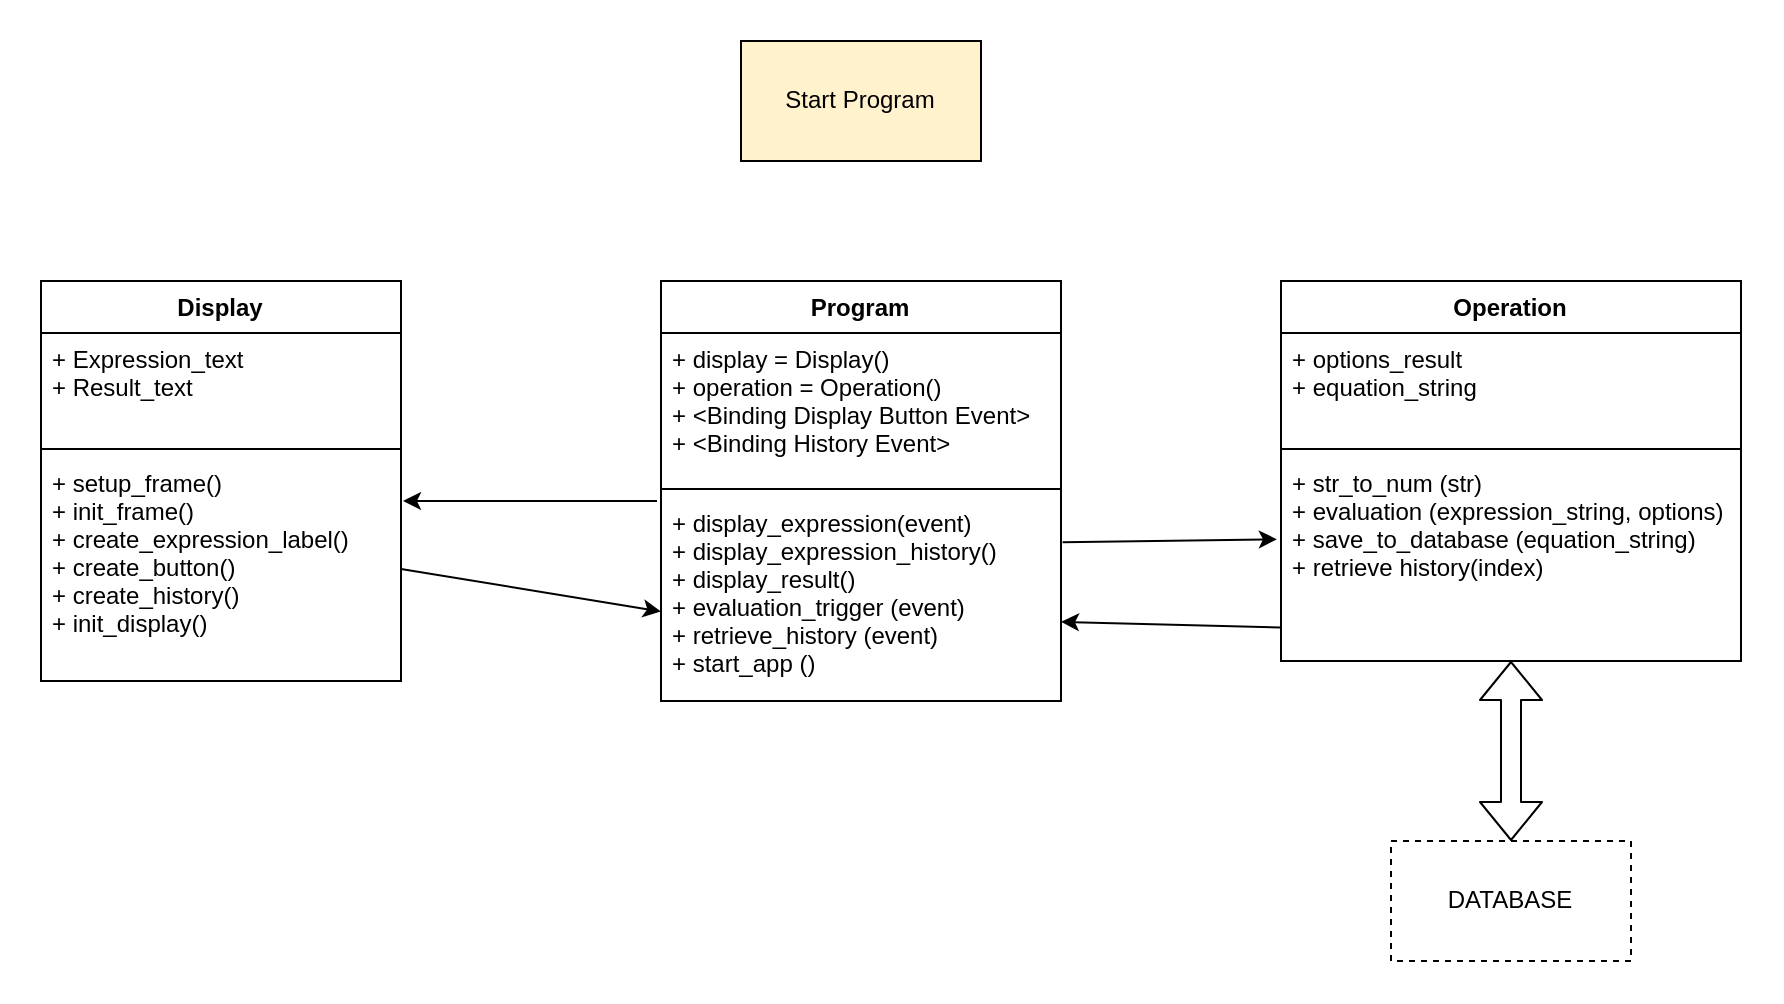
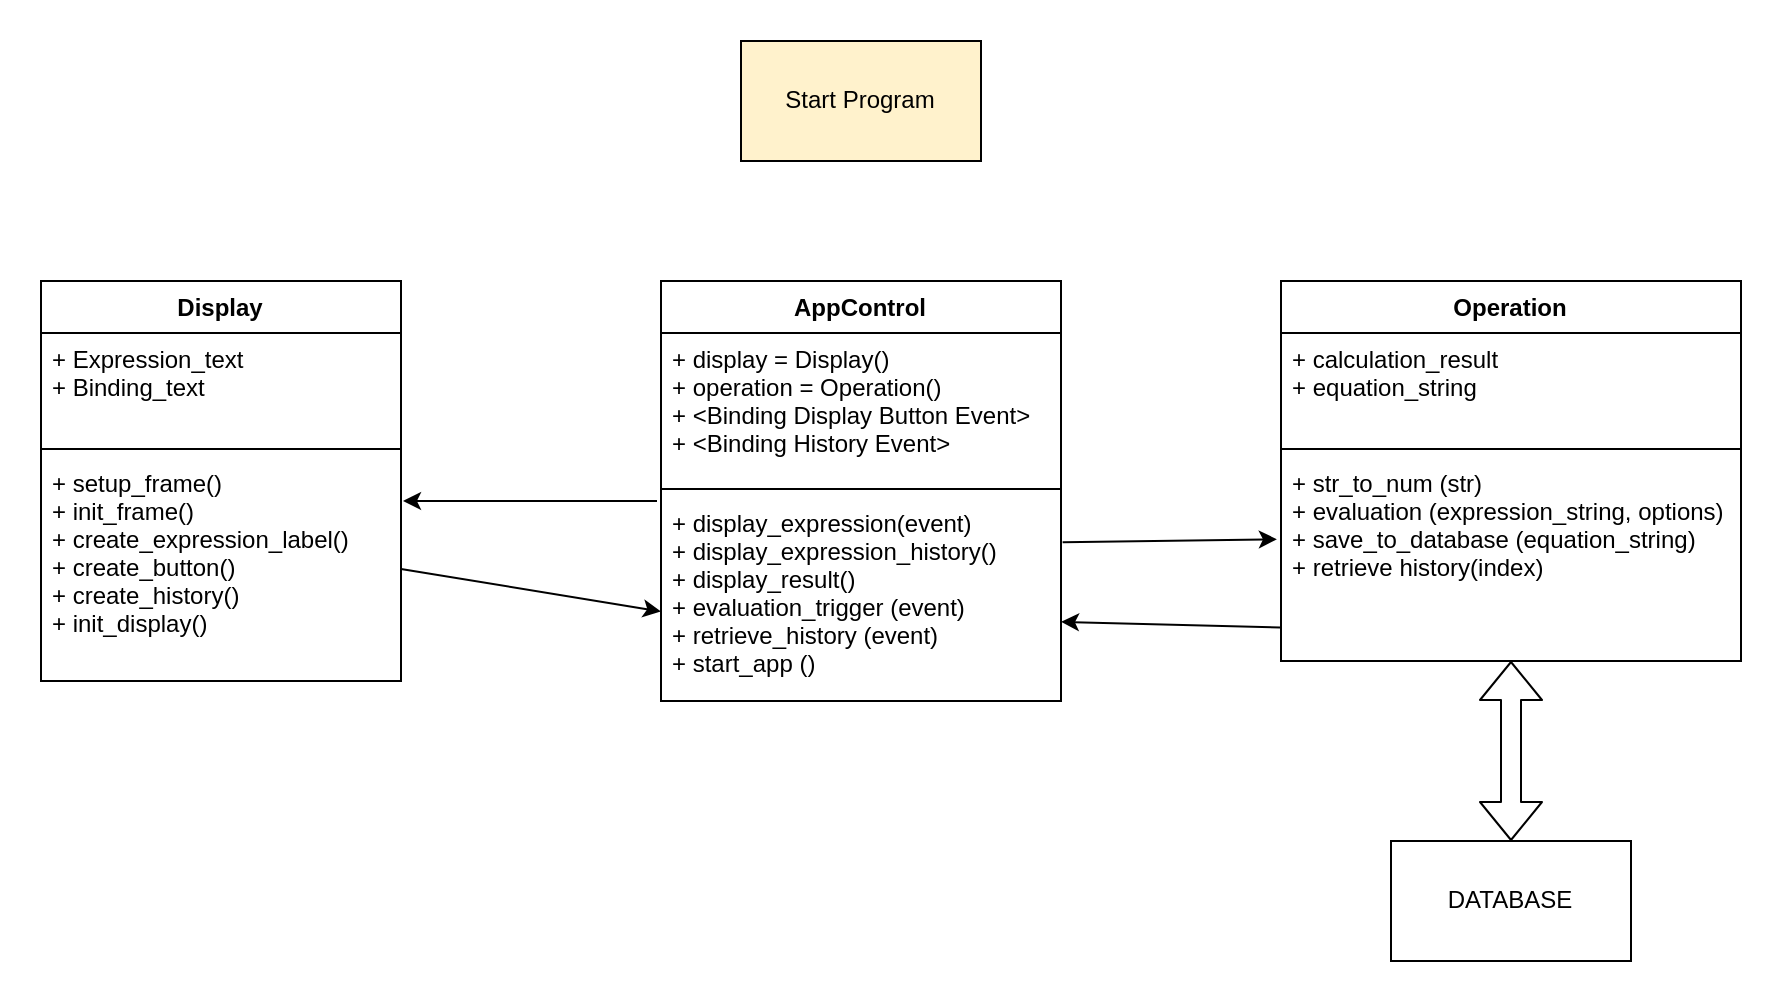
(860, 308) -> (860, 308)
(160, 360) -> (160, 360)
(1390, 360) -> (1411, 360)
(1511, 901) -> (1511, 901)
